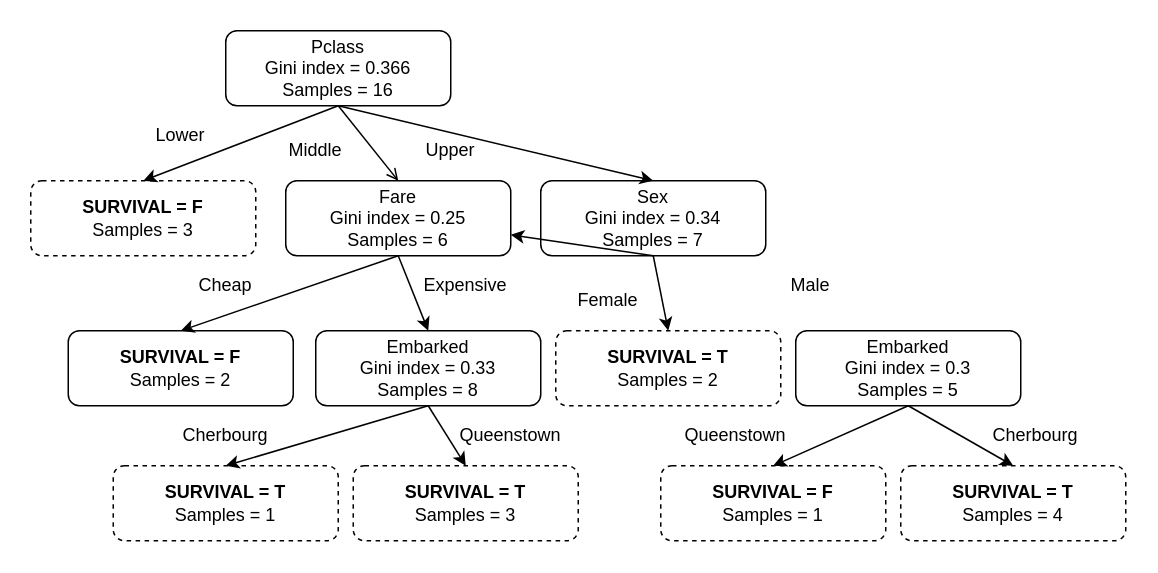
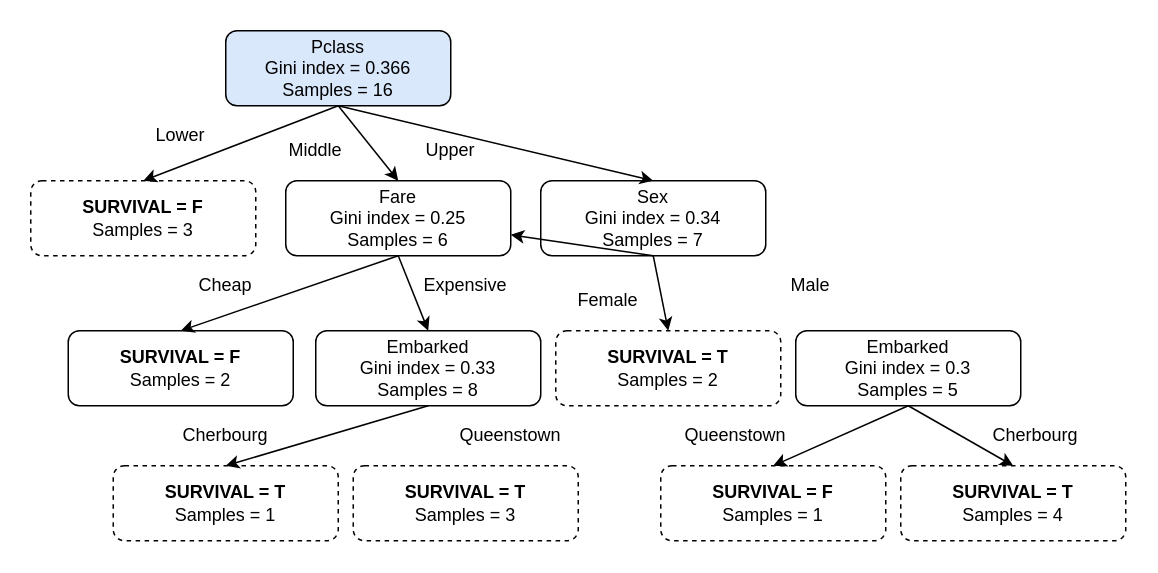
(338, 68) -> (338, 68)
(392, 173) -> (391, 172)
(445, 432) -> none
